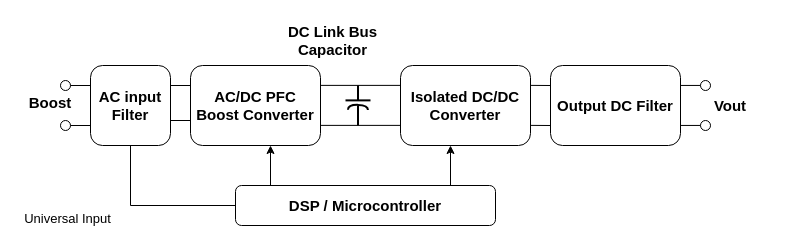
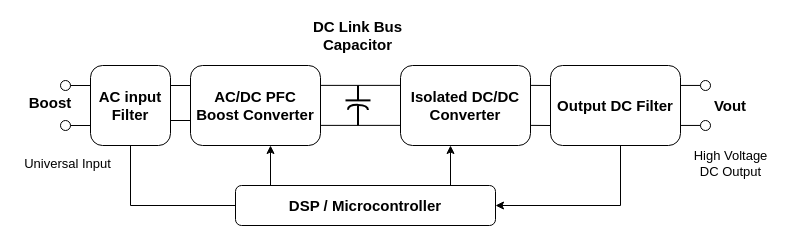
(333, 41) -> (358, 36)
none -> (731, 163)
none -> (591, 206)
(68, 218) -> (68, 163)
